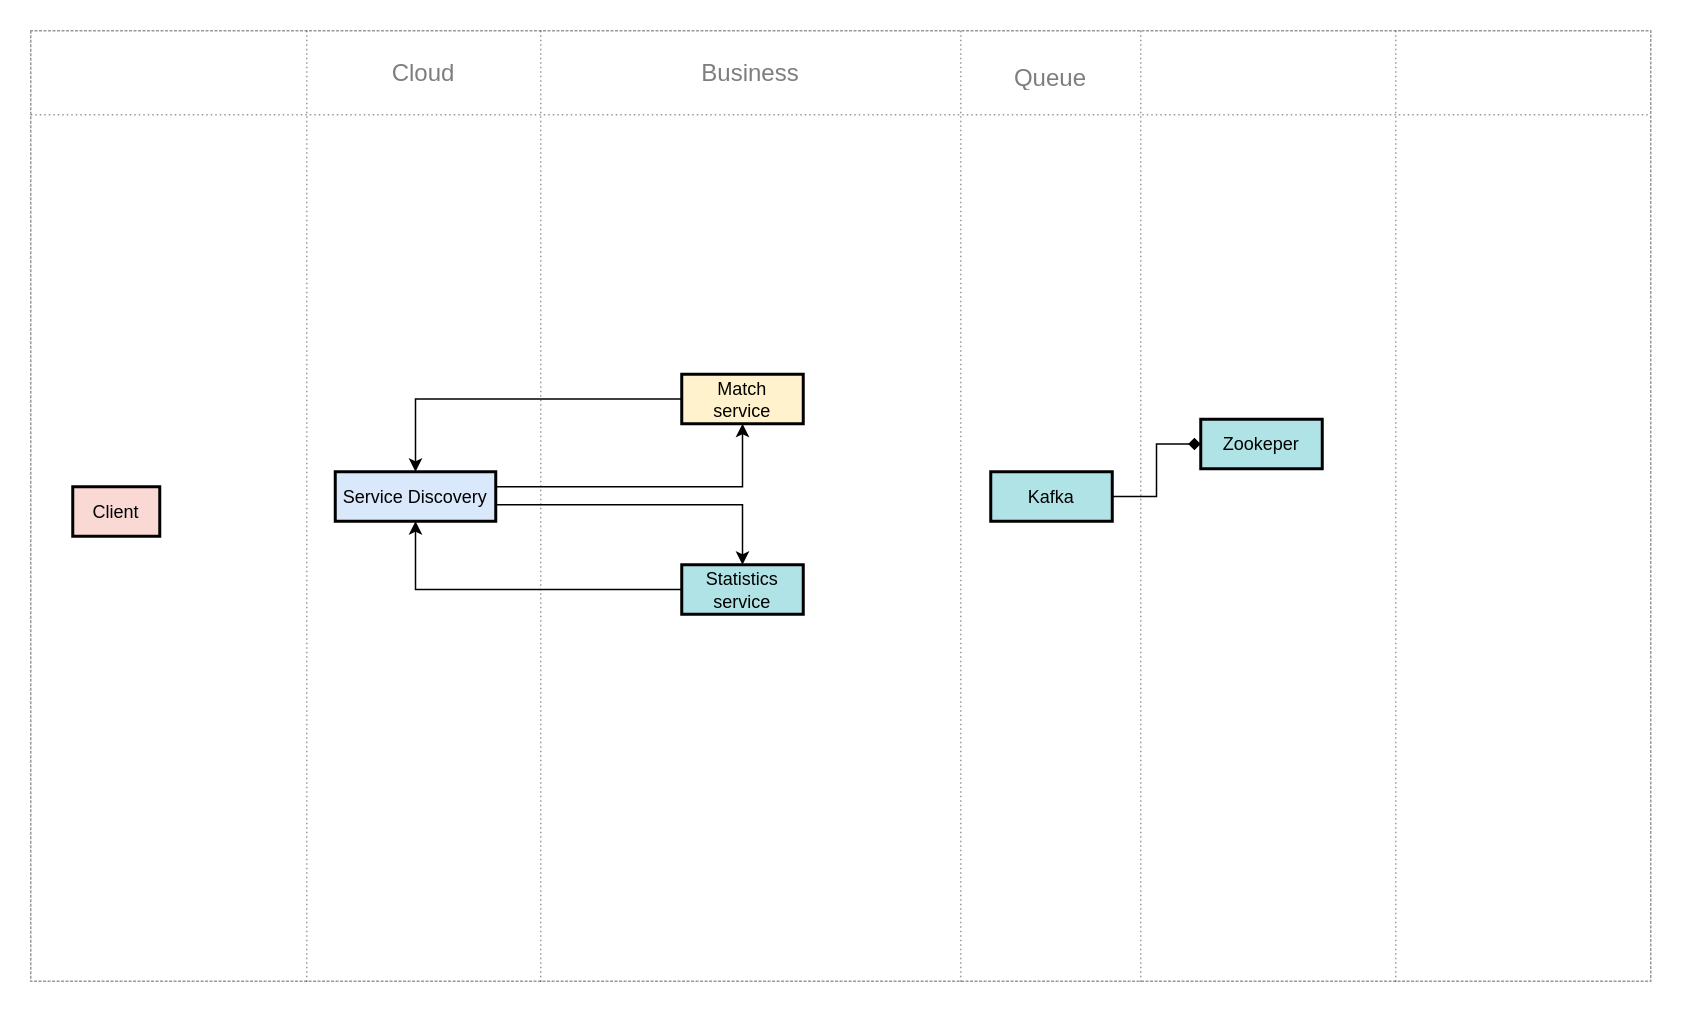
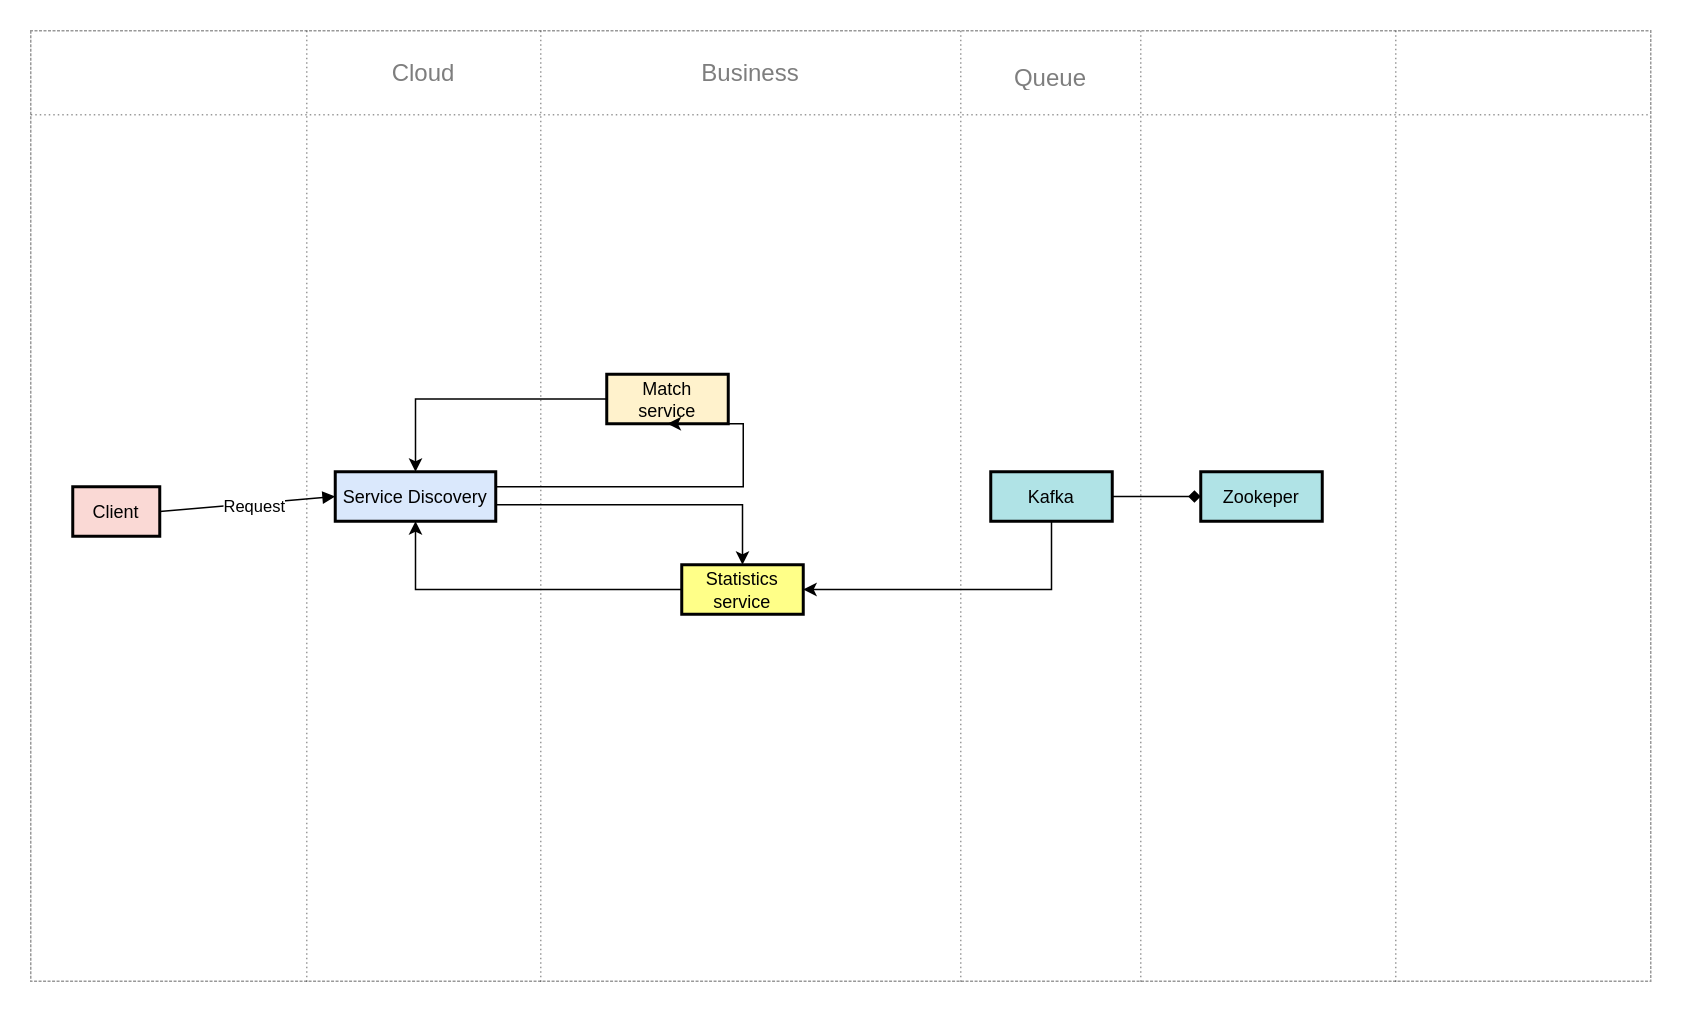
(743, 399) -> (668, 399)
(1262, 444) -> (1262, 497)
none -> (242, 504)
(743, 590) -> (743, 590)
none -> (966, 590)
